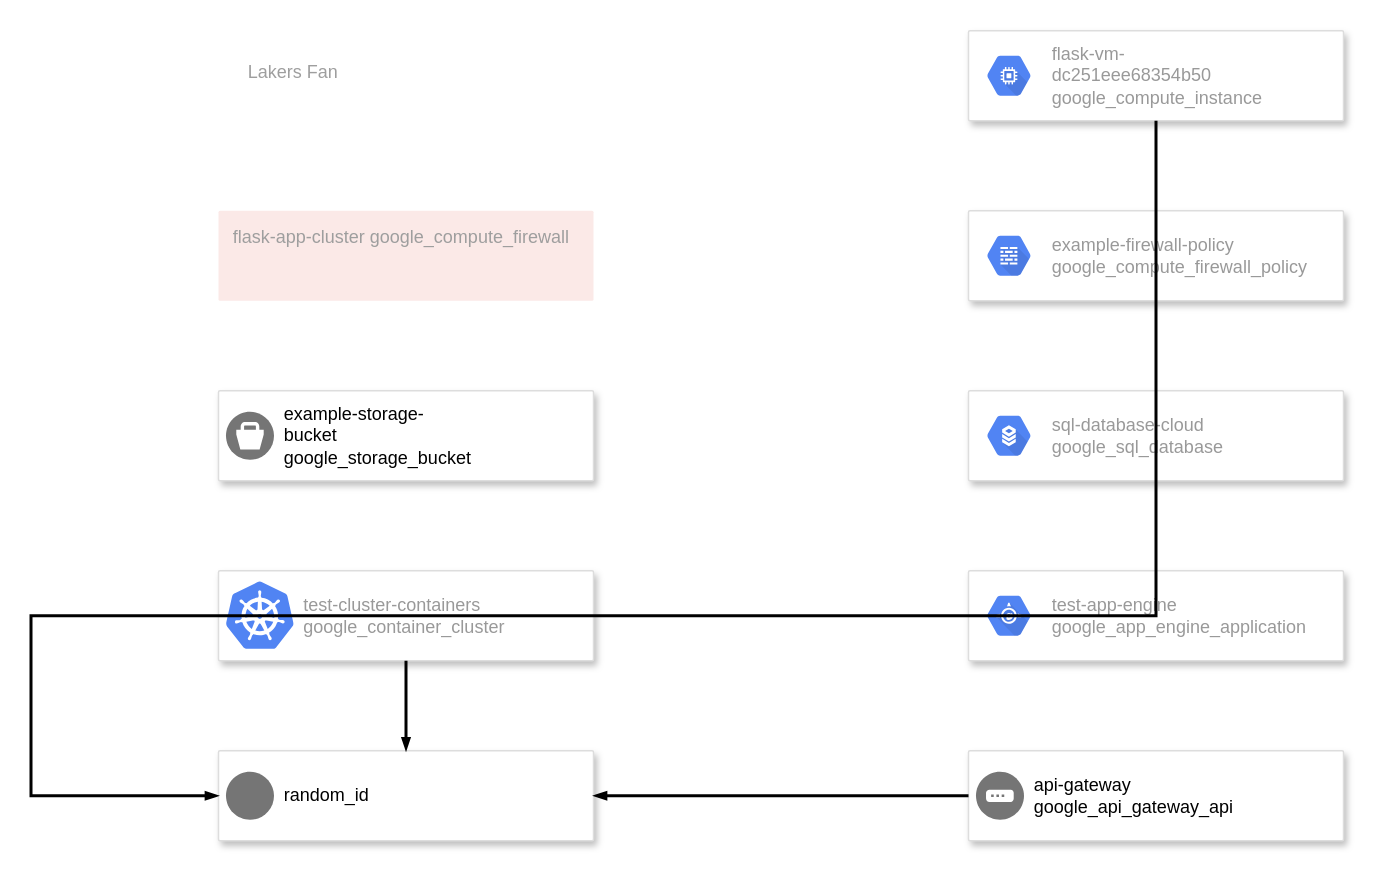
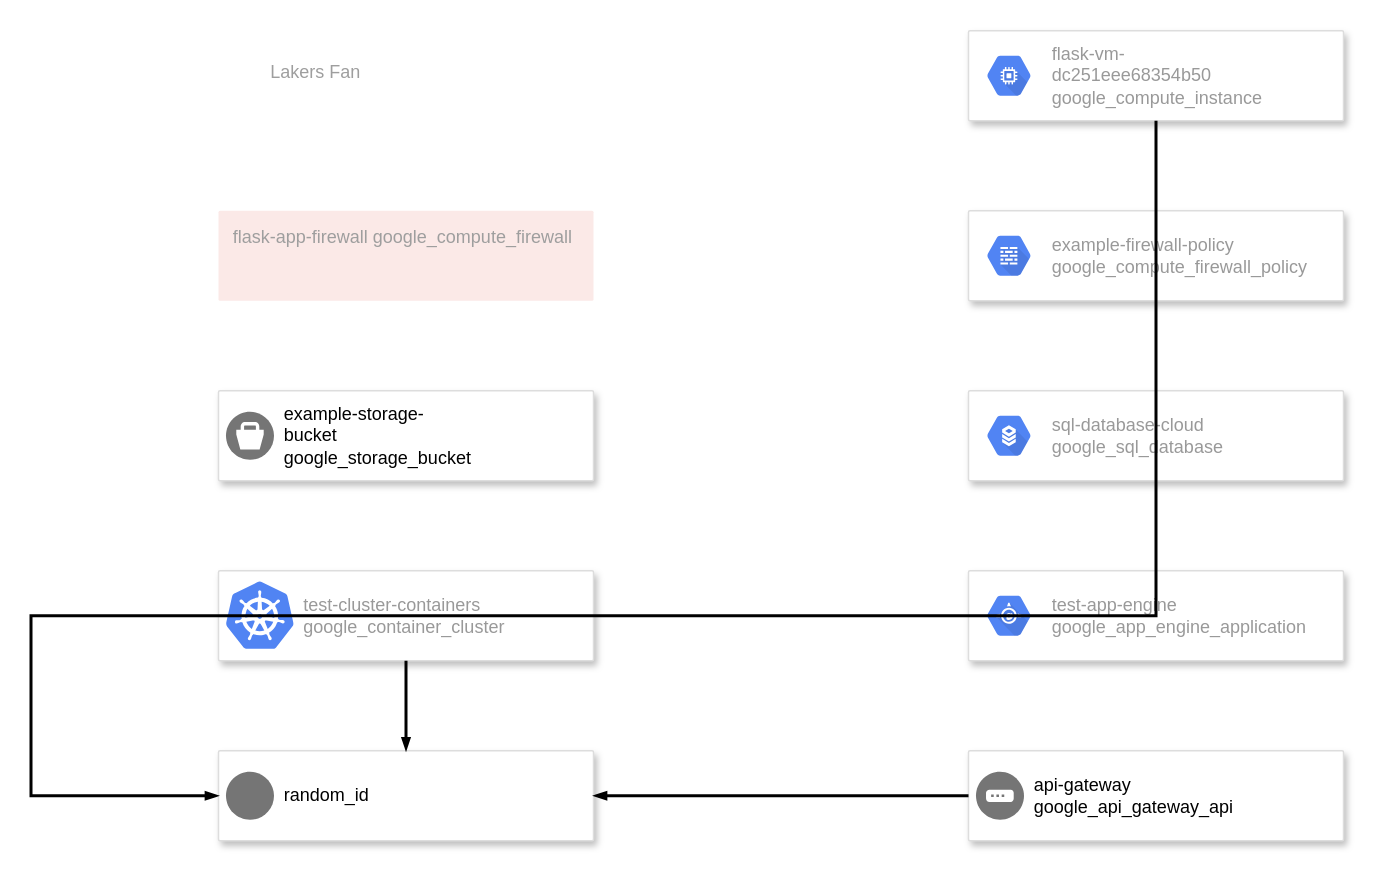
(323, 98) -> (346, 98)
(407, 249) -> (407, 249)
